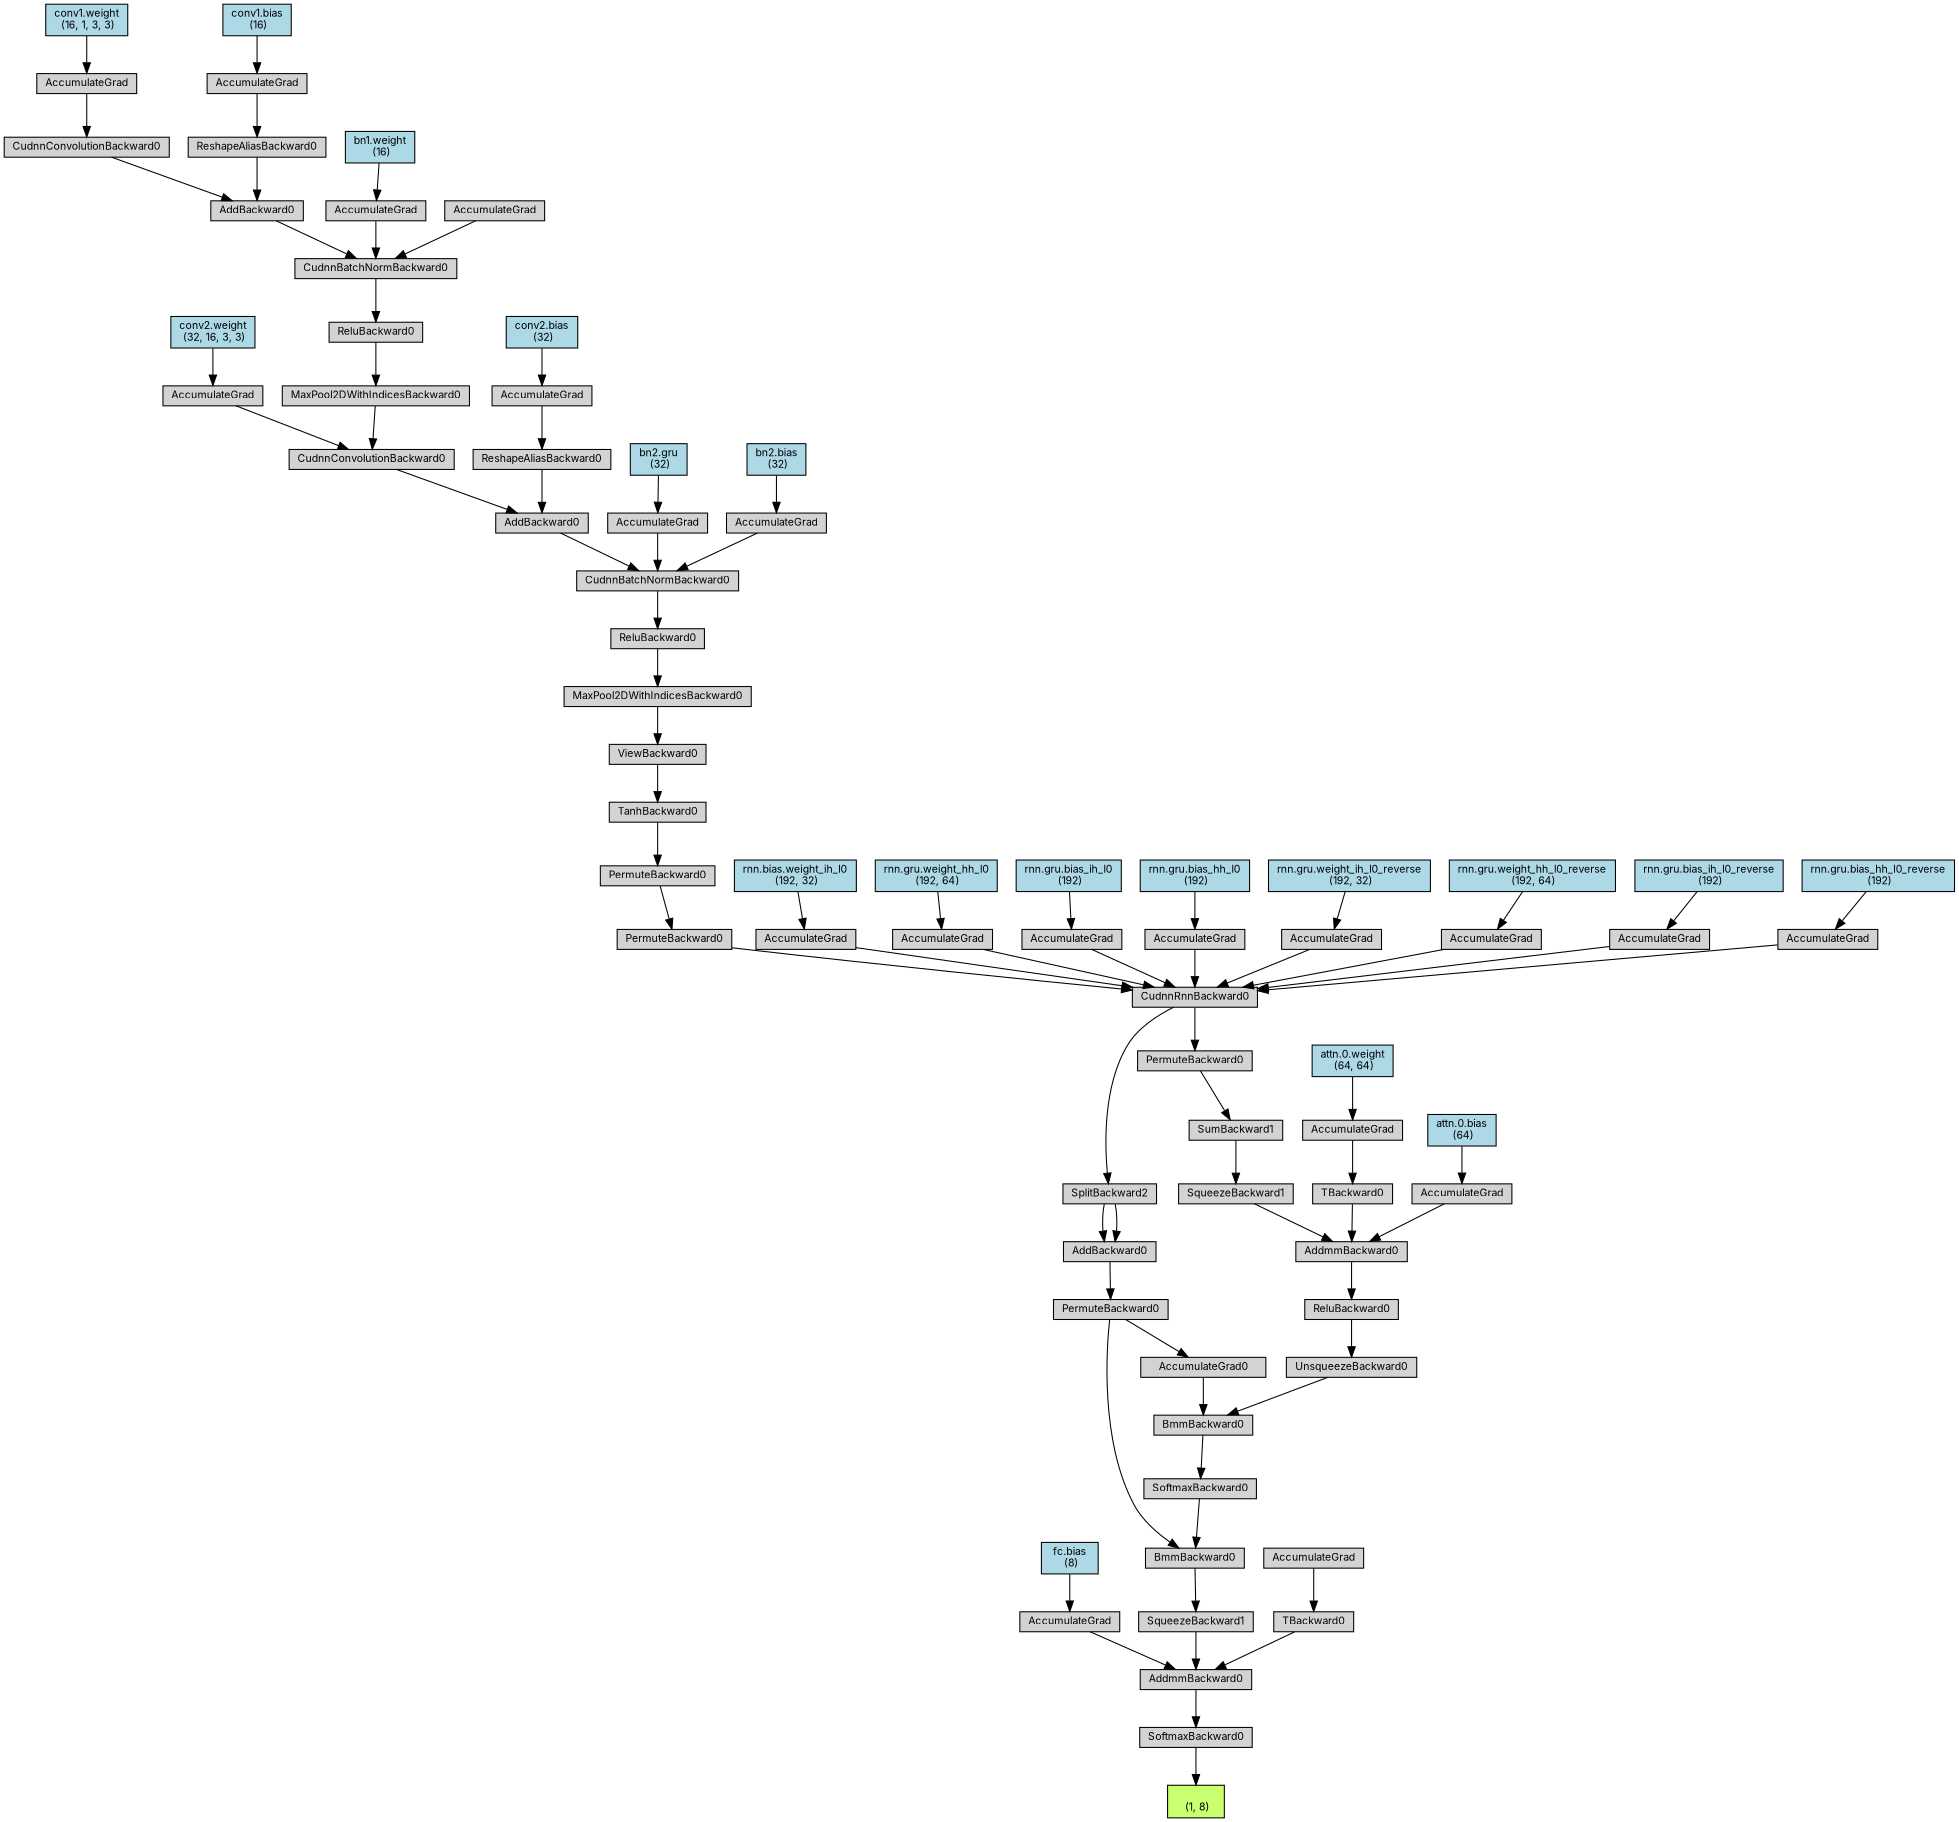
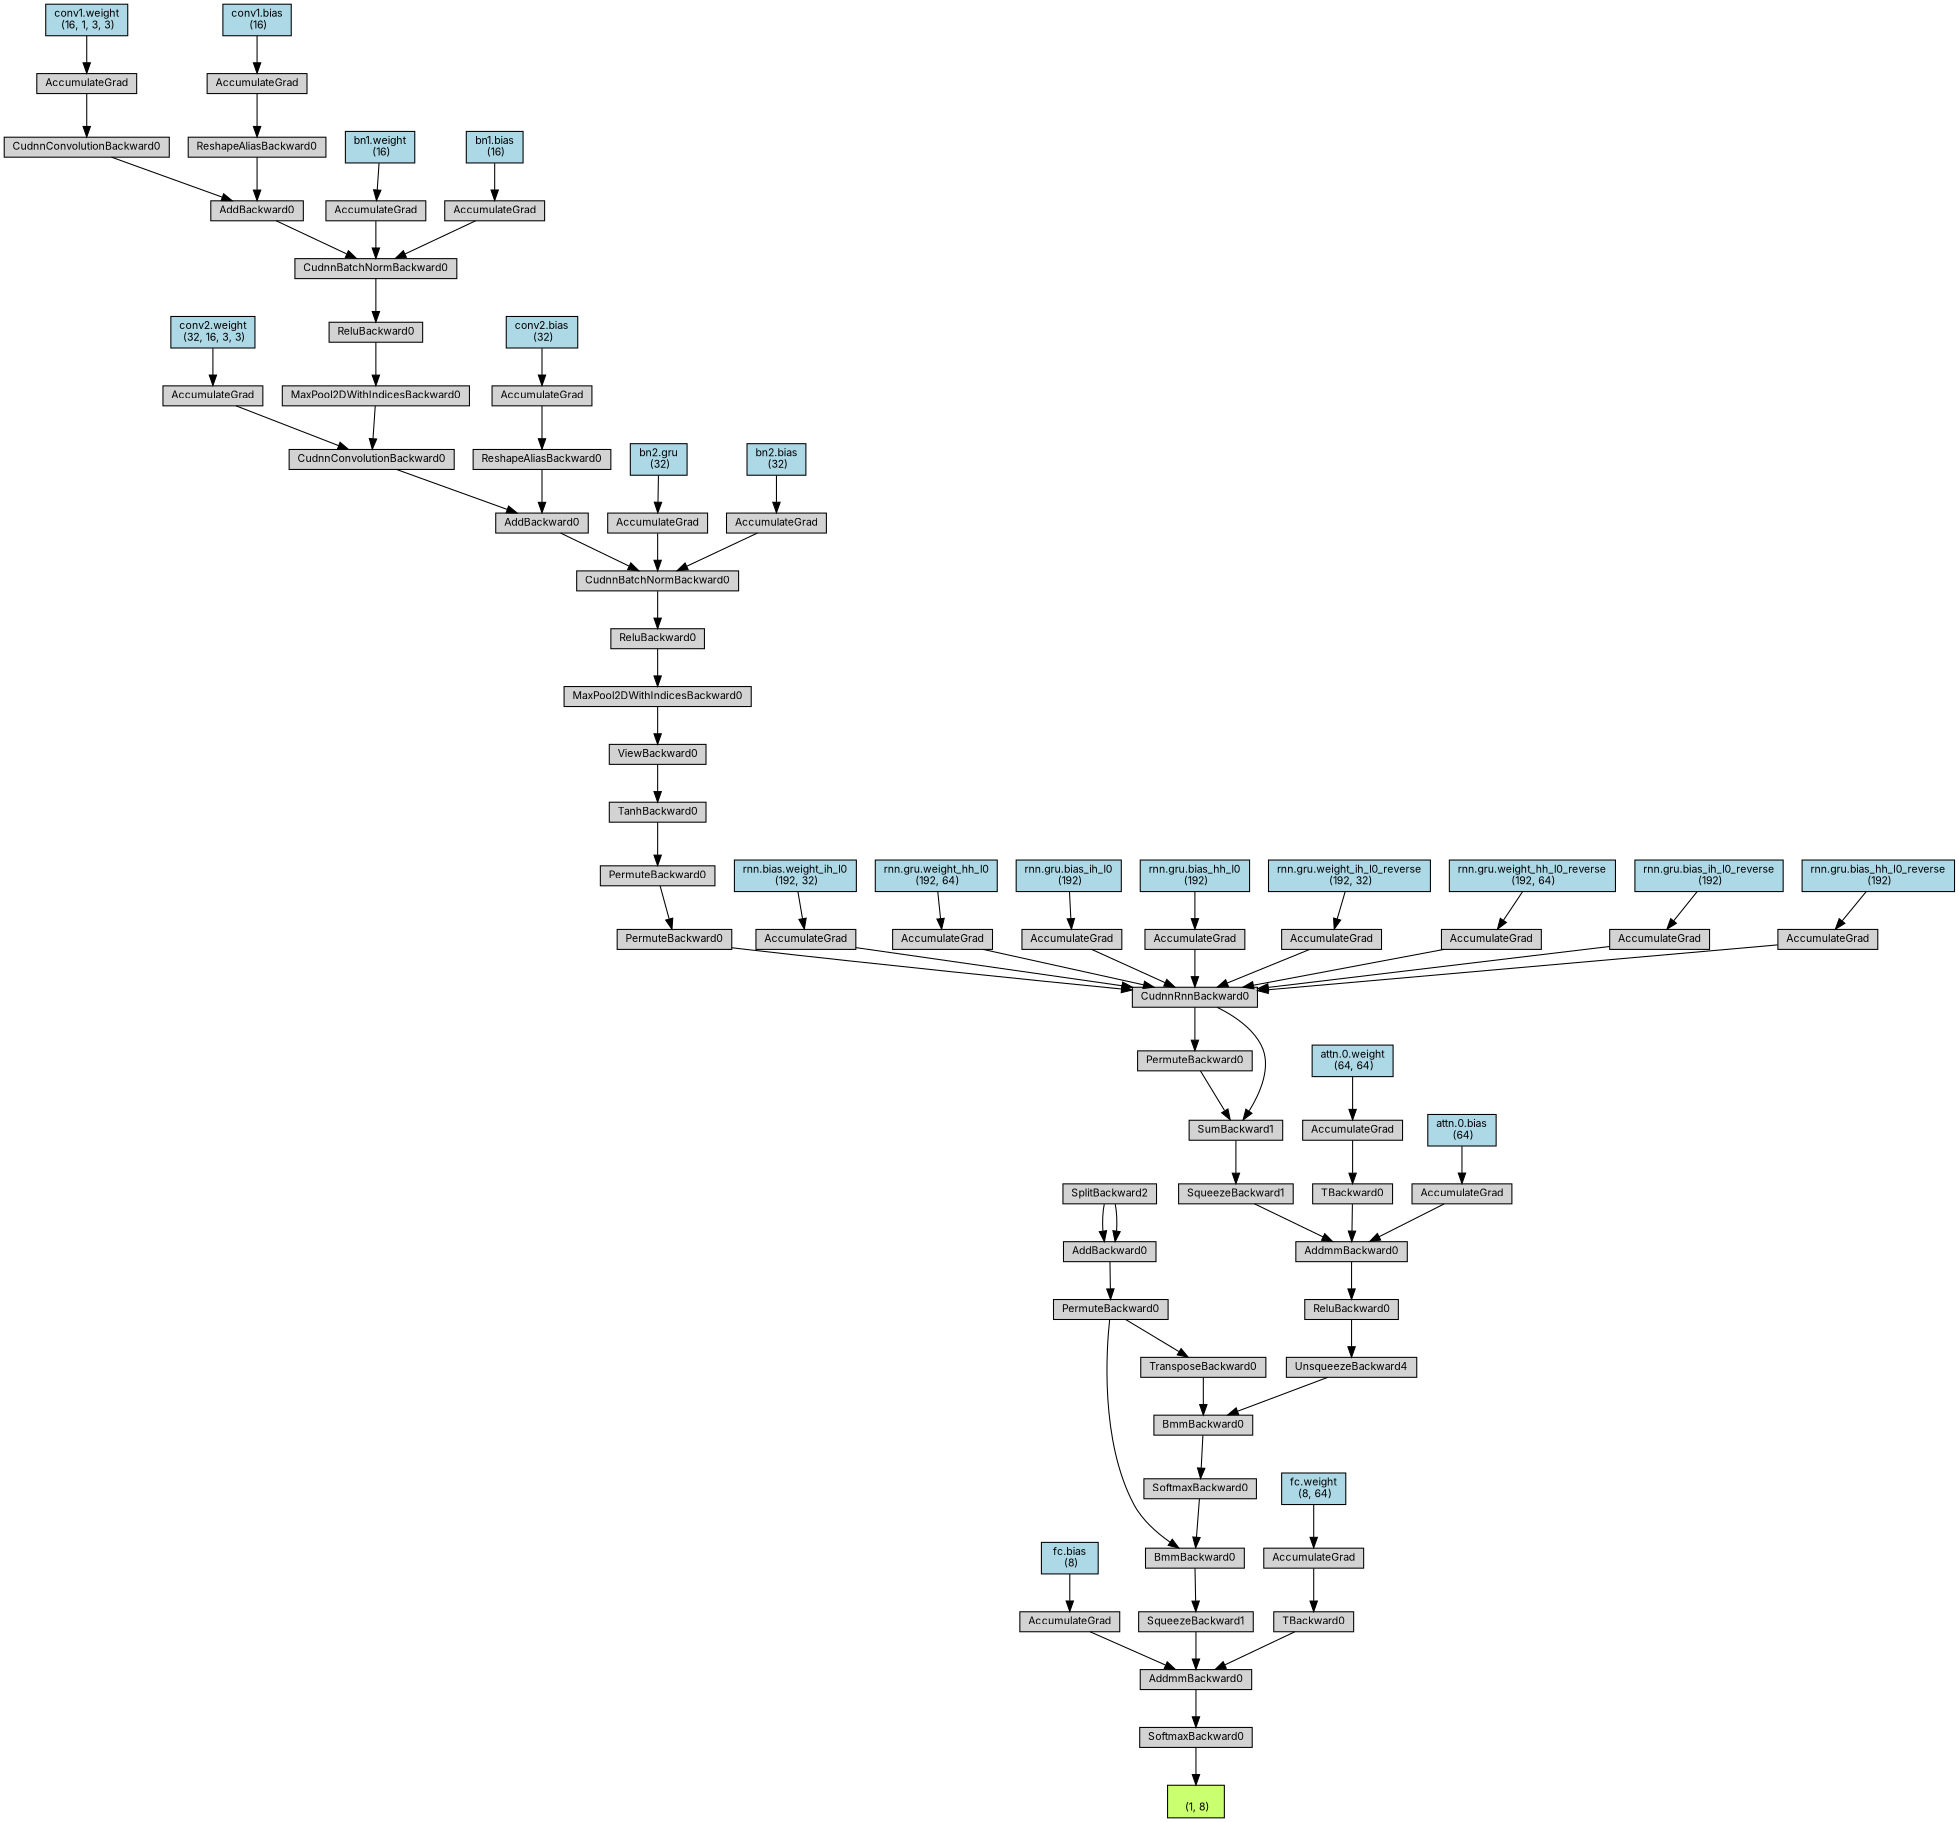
none -> (495, 147)
(1114, 1078) -> (1263, 1050)
(1203, 1367) -> (1203, 1367)
(1352, 1367) -> (1352, 1367)
none -> (1314, 1489)
